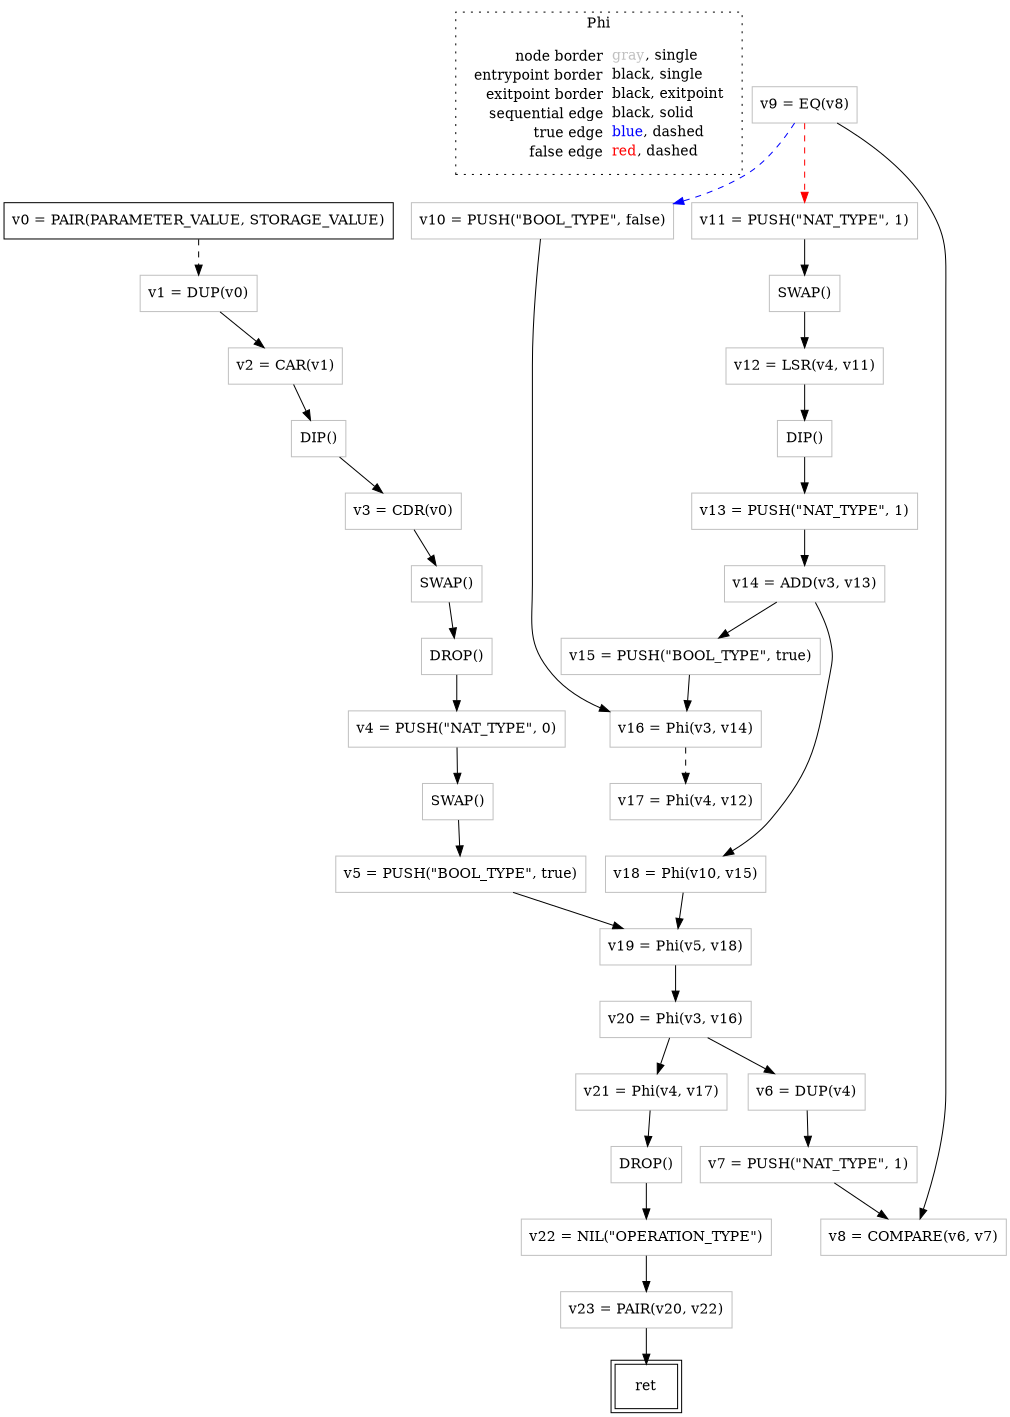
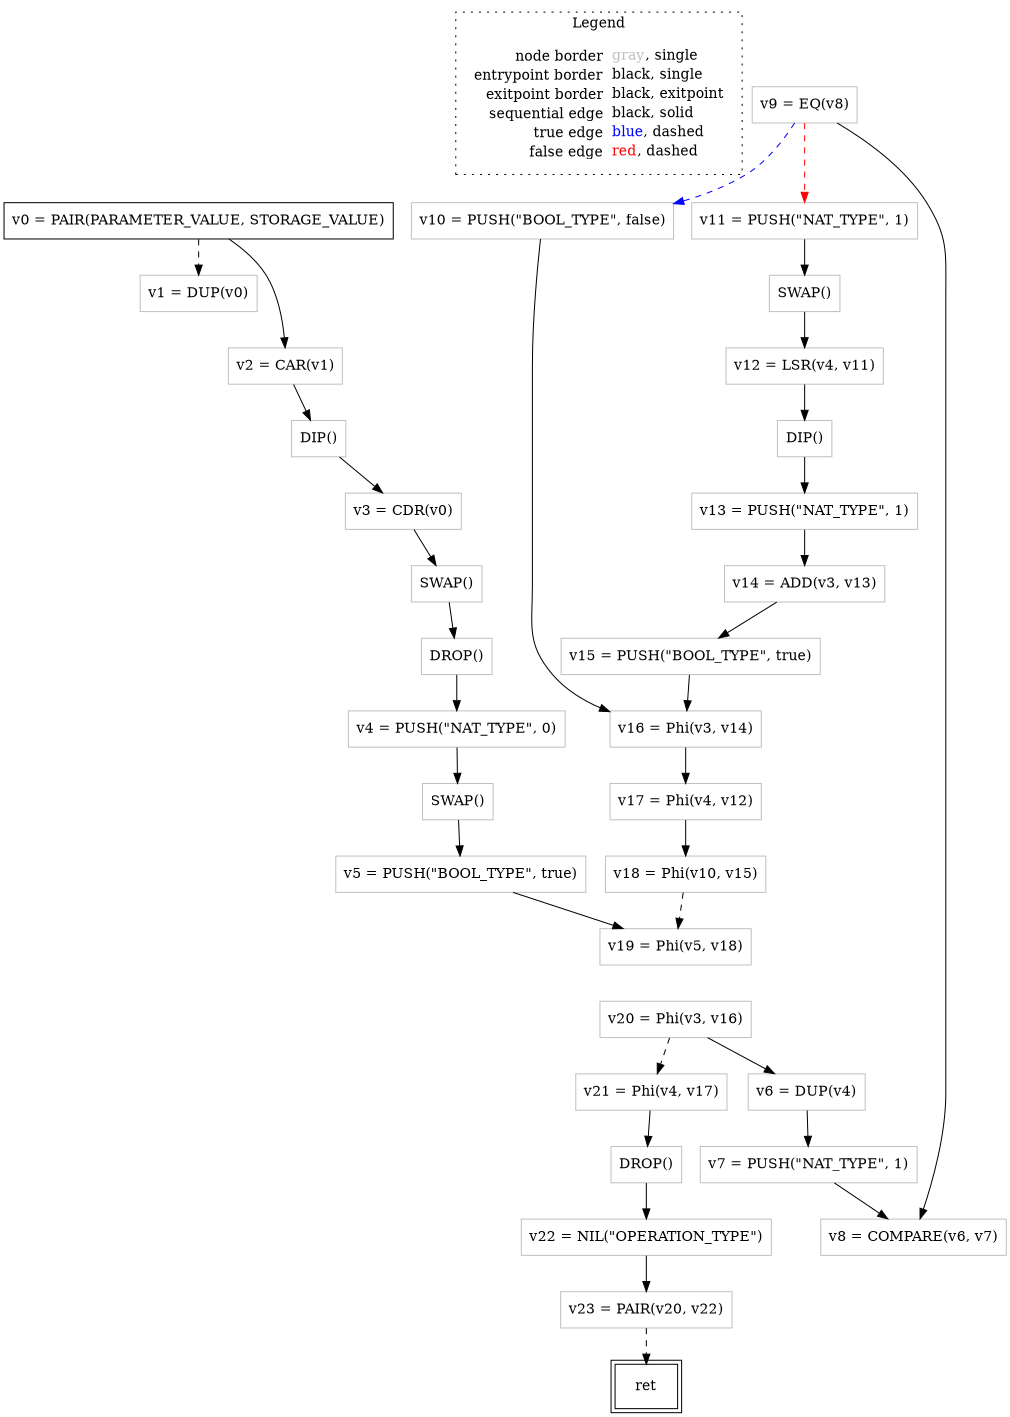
(599, 24) -> (599, 24)
(238, 327) -> (269, 281)
(816, 740) -> (686, 833)
(686, 760) -> (686, 760)
(681, 906) -> (681, 906)
(676, 978) -> none
(665, 1051) -> (665, 1051)
(646, 1341) -> (646, 1341)
